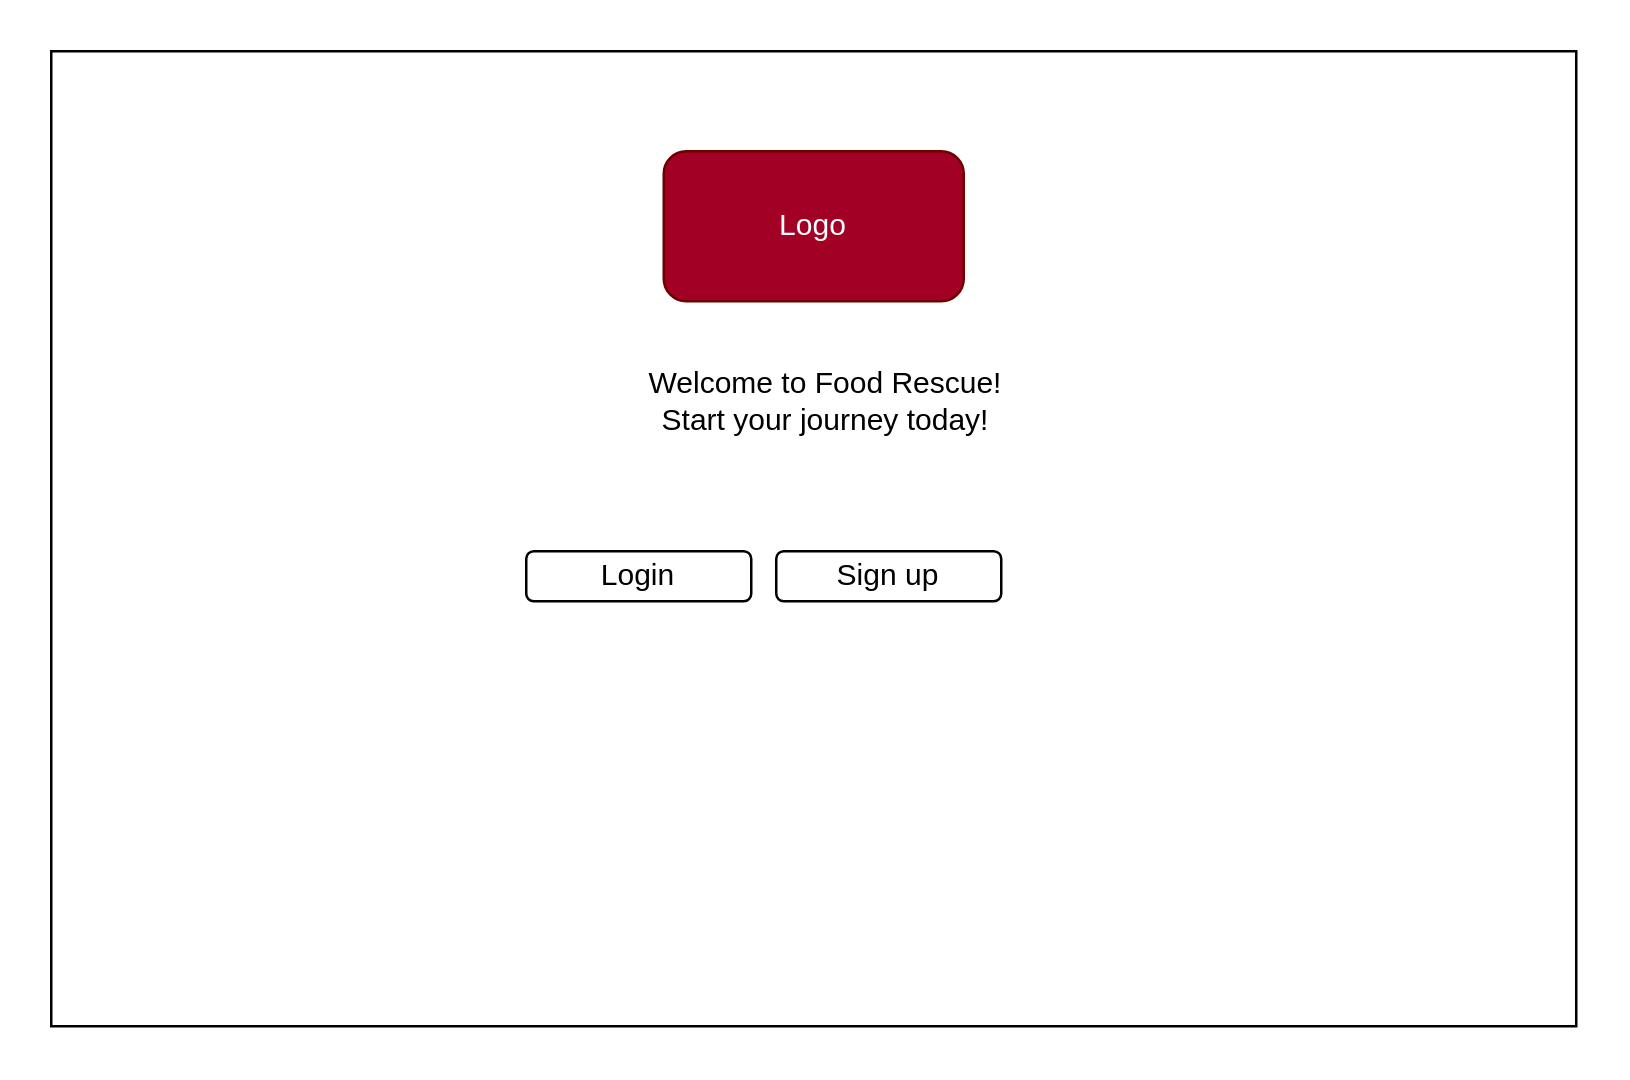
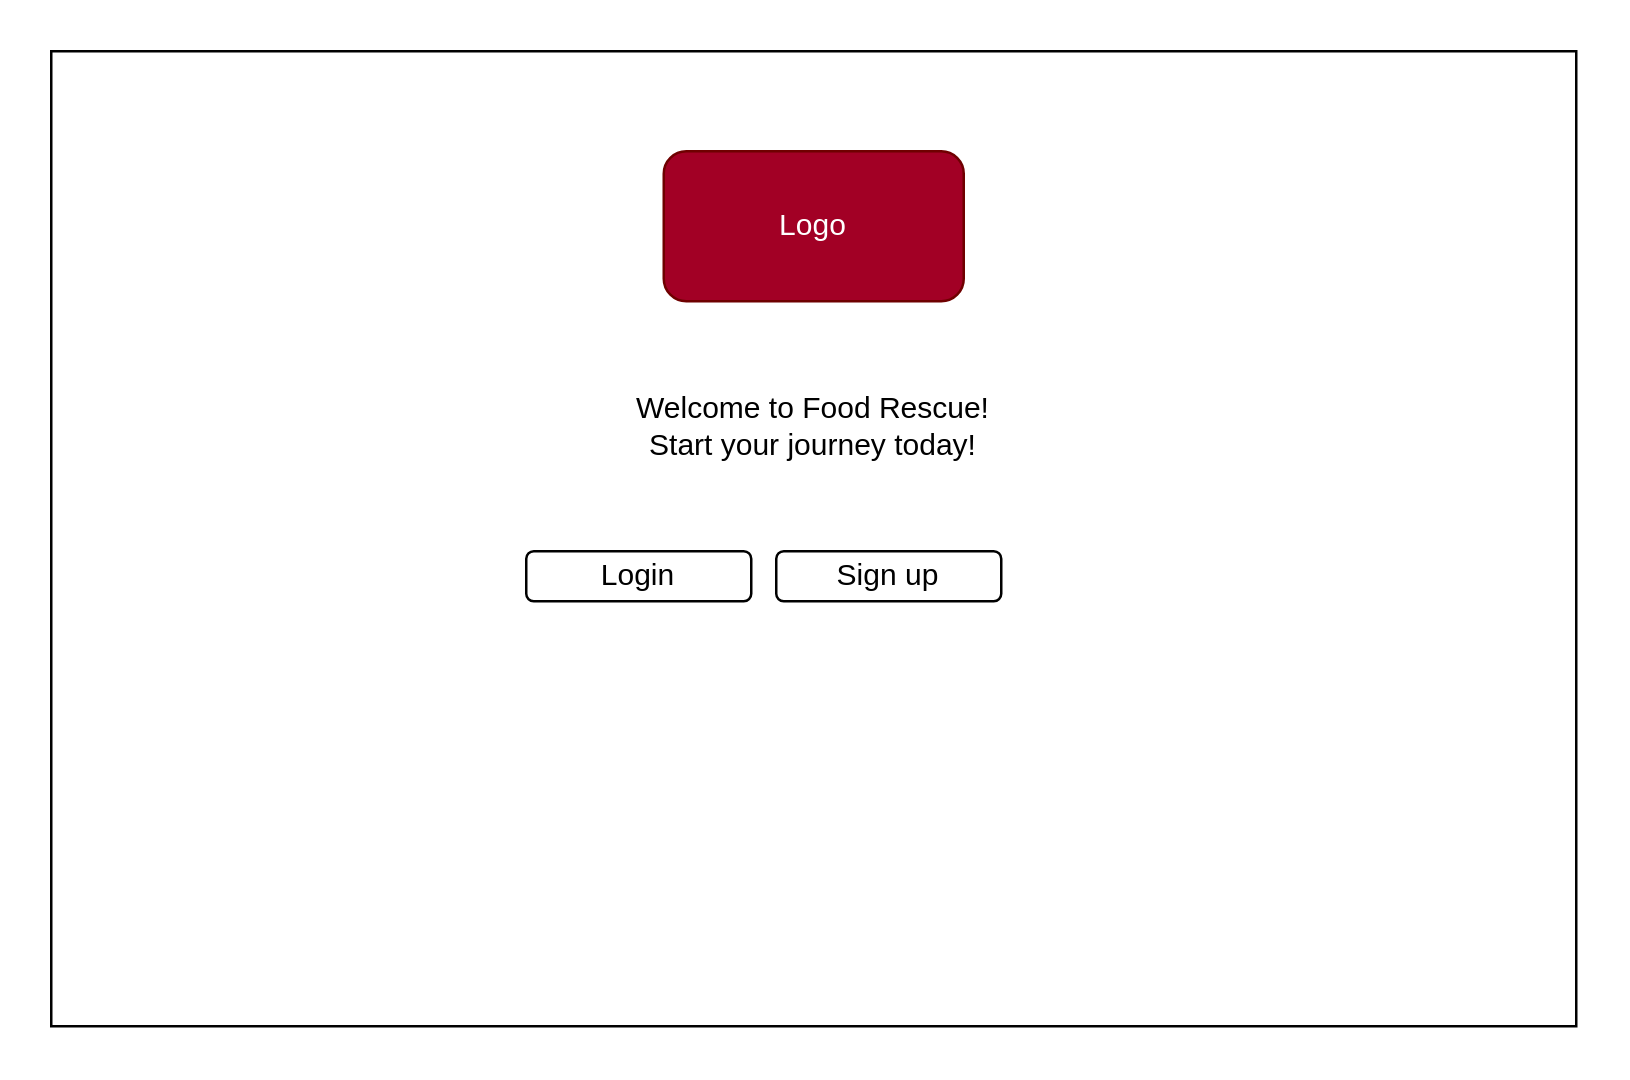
(826, 401) -> (814, 426)
